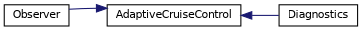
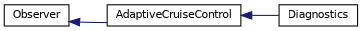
(83, 9) -> (93, 22)
